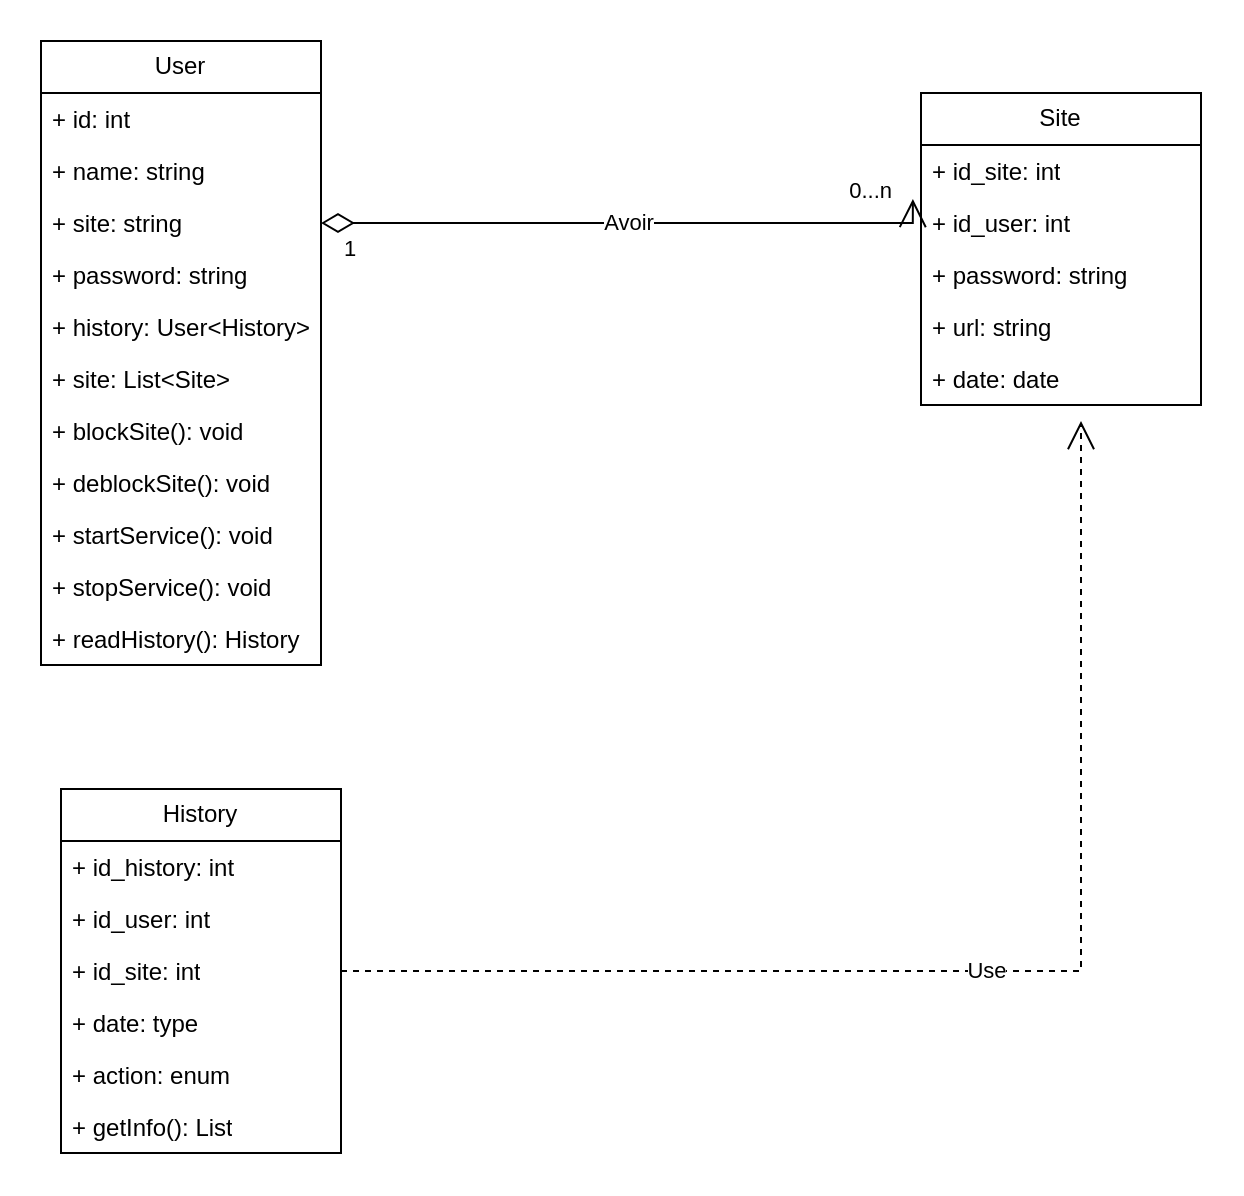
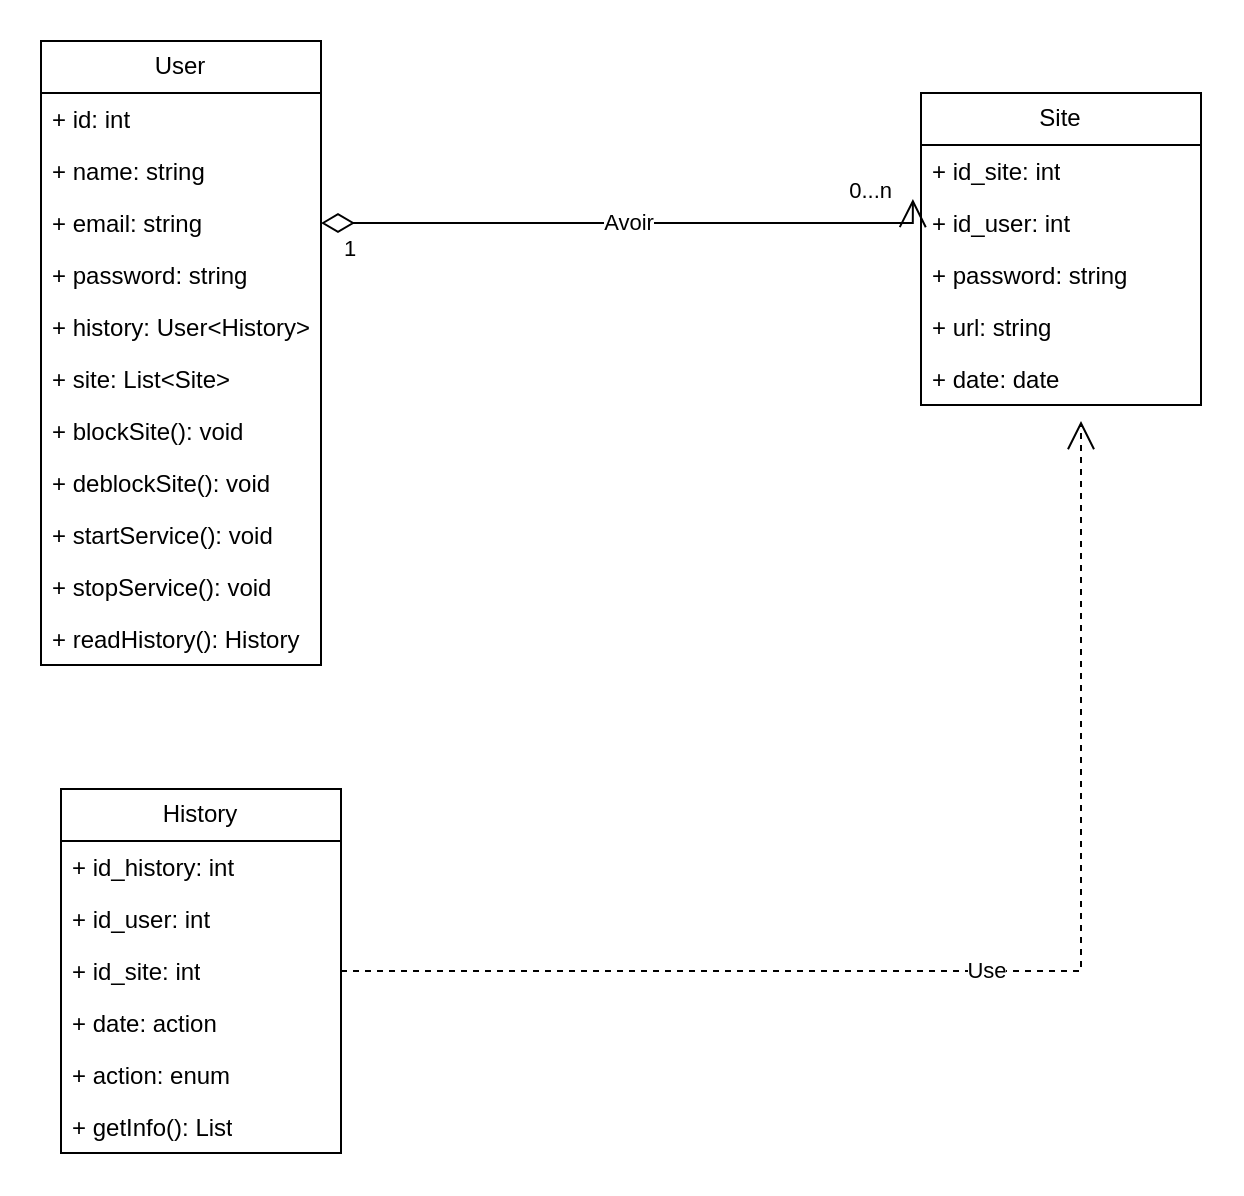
(131, 225) -> (135, 225)
(144, 1025) -> (155, 1025)
